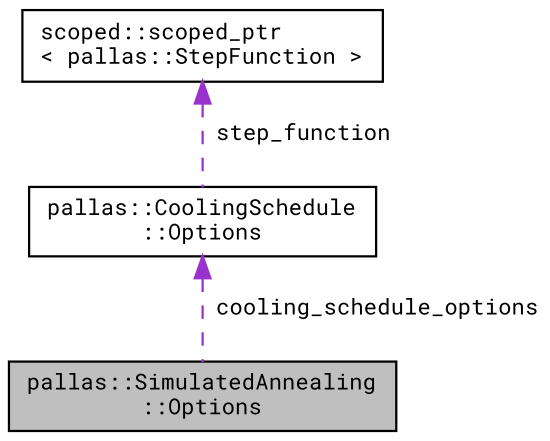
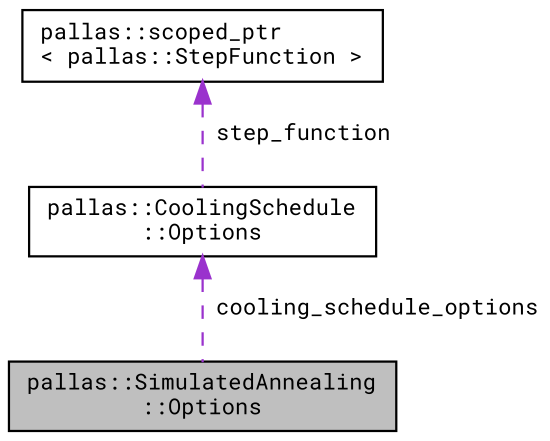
(203, 46) -> (203, 46)
